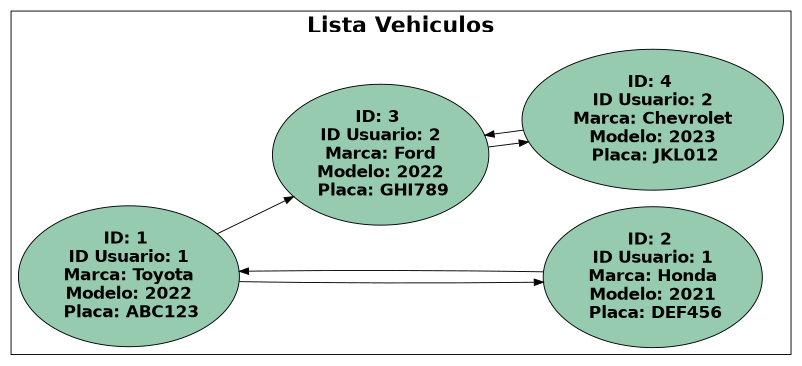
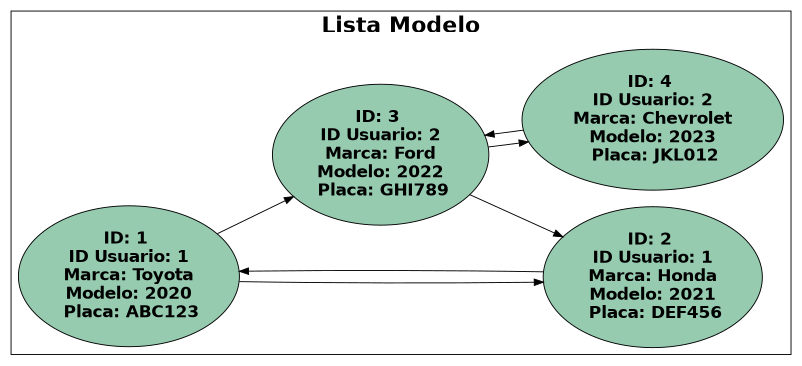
(401, 27) -> (401, 27)
none -> (512, 214)
(129, 276) -> (129, 276)
